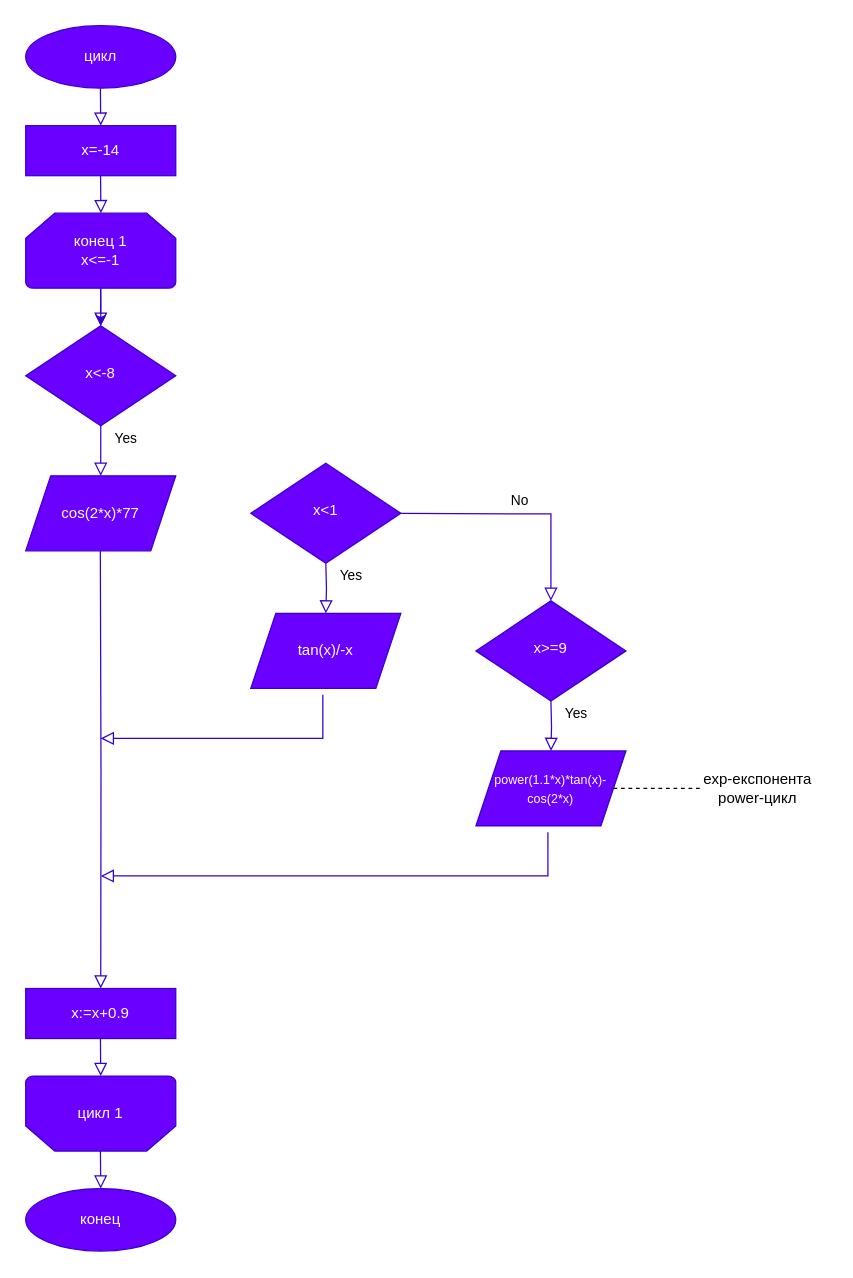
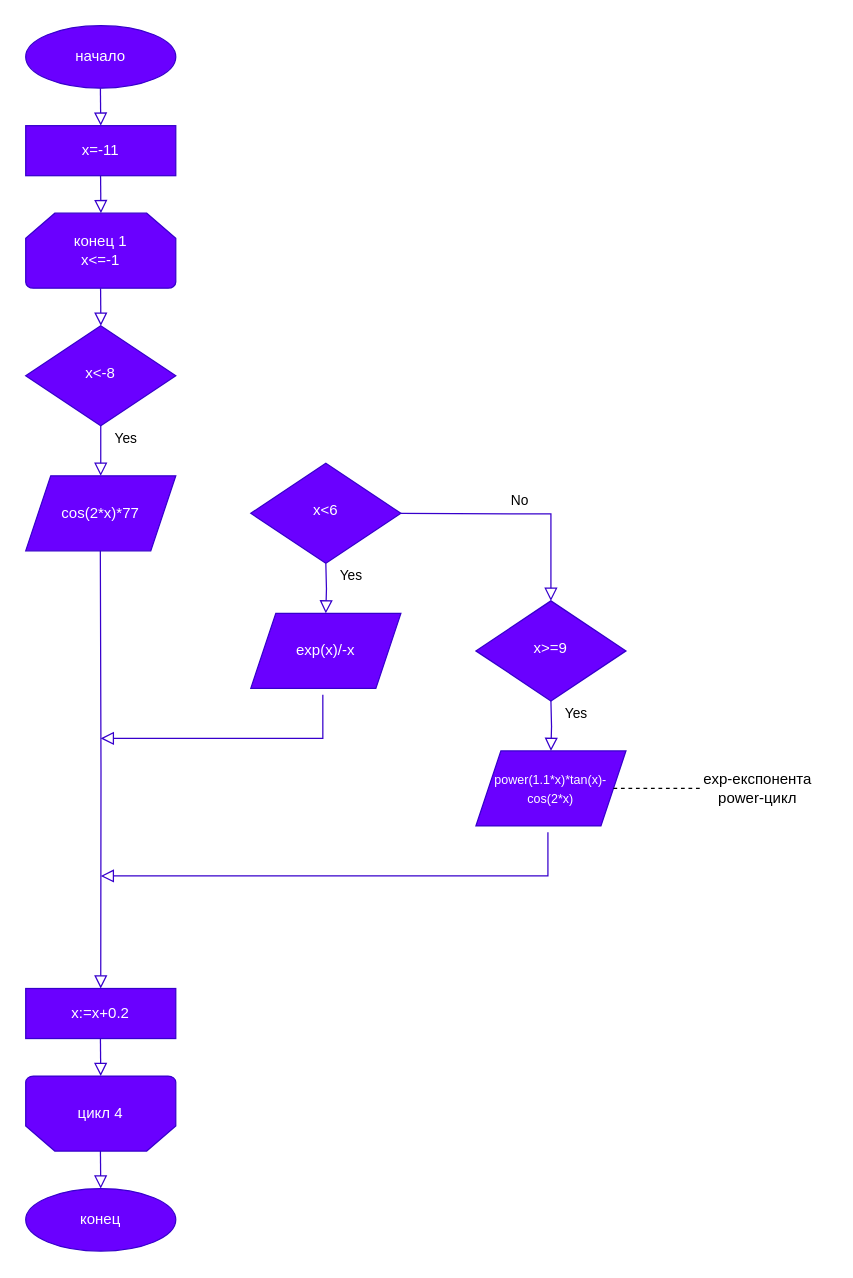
(101, 57) -> (101, 57)
(101, 151) -> (101, 151)
(101, 315) -> none
(326, 511) -> (326, 511)
(326, 651) -> (326, 651)
(101, 1013) -> (101, 1013)
(101, 1113) -> (101, 1113)
